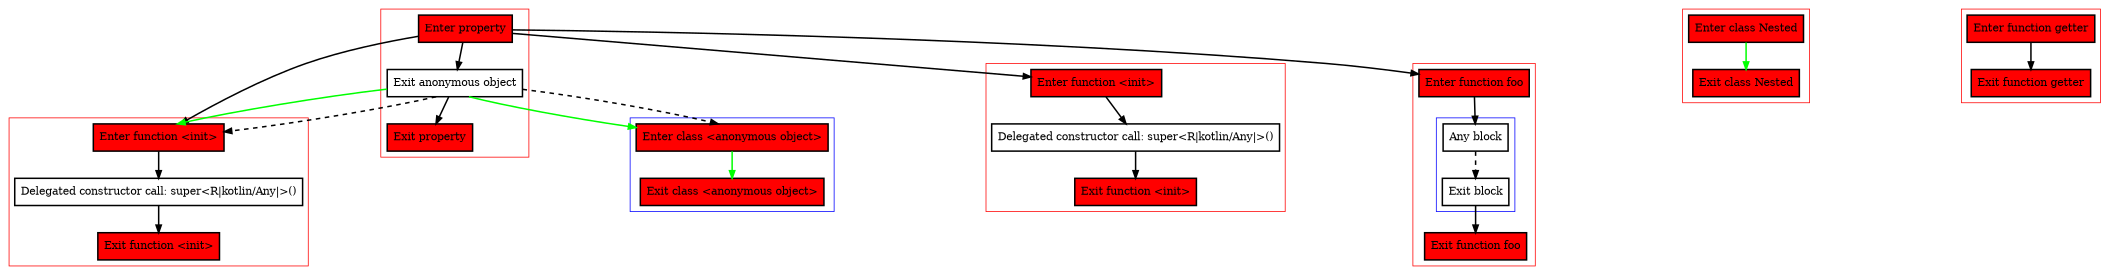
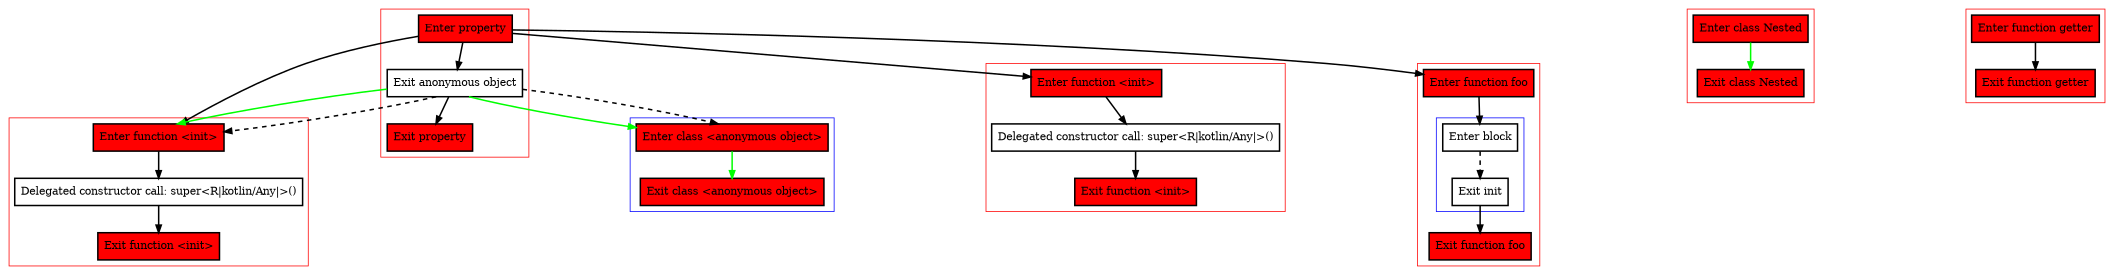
(1476, 138) -> (1480, 138)
(1476, 192) -> (1480, 192)
